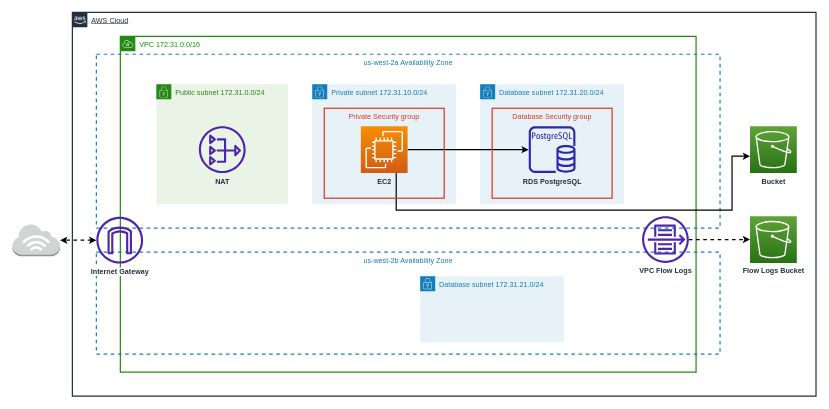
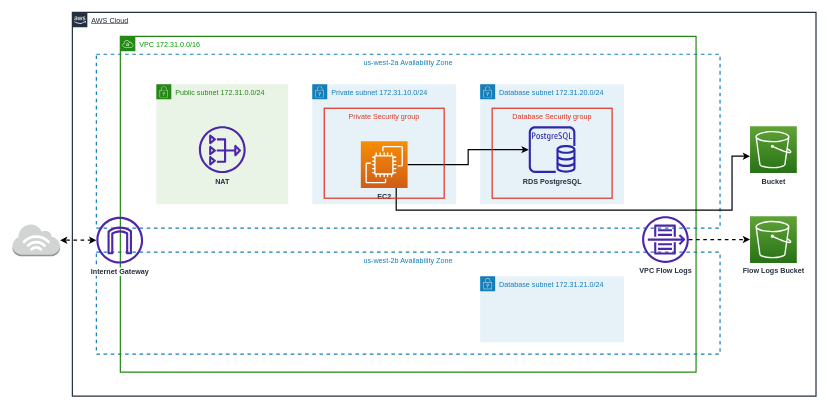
(384, 150) -> (384, 165)
(492, 309) -> (552, 309)
